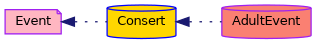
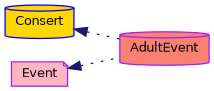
(91, 22) -> (100, 62)
